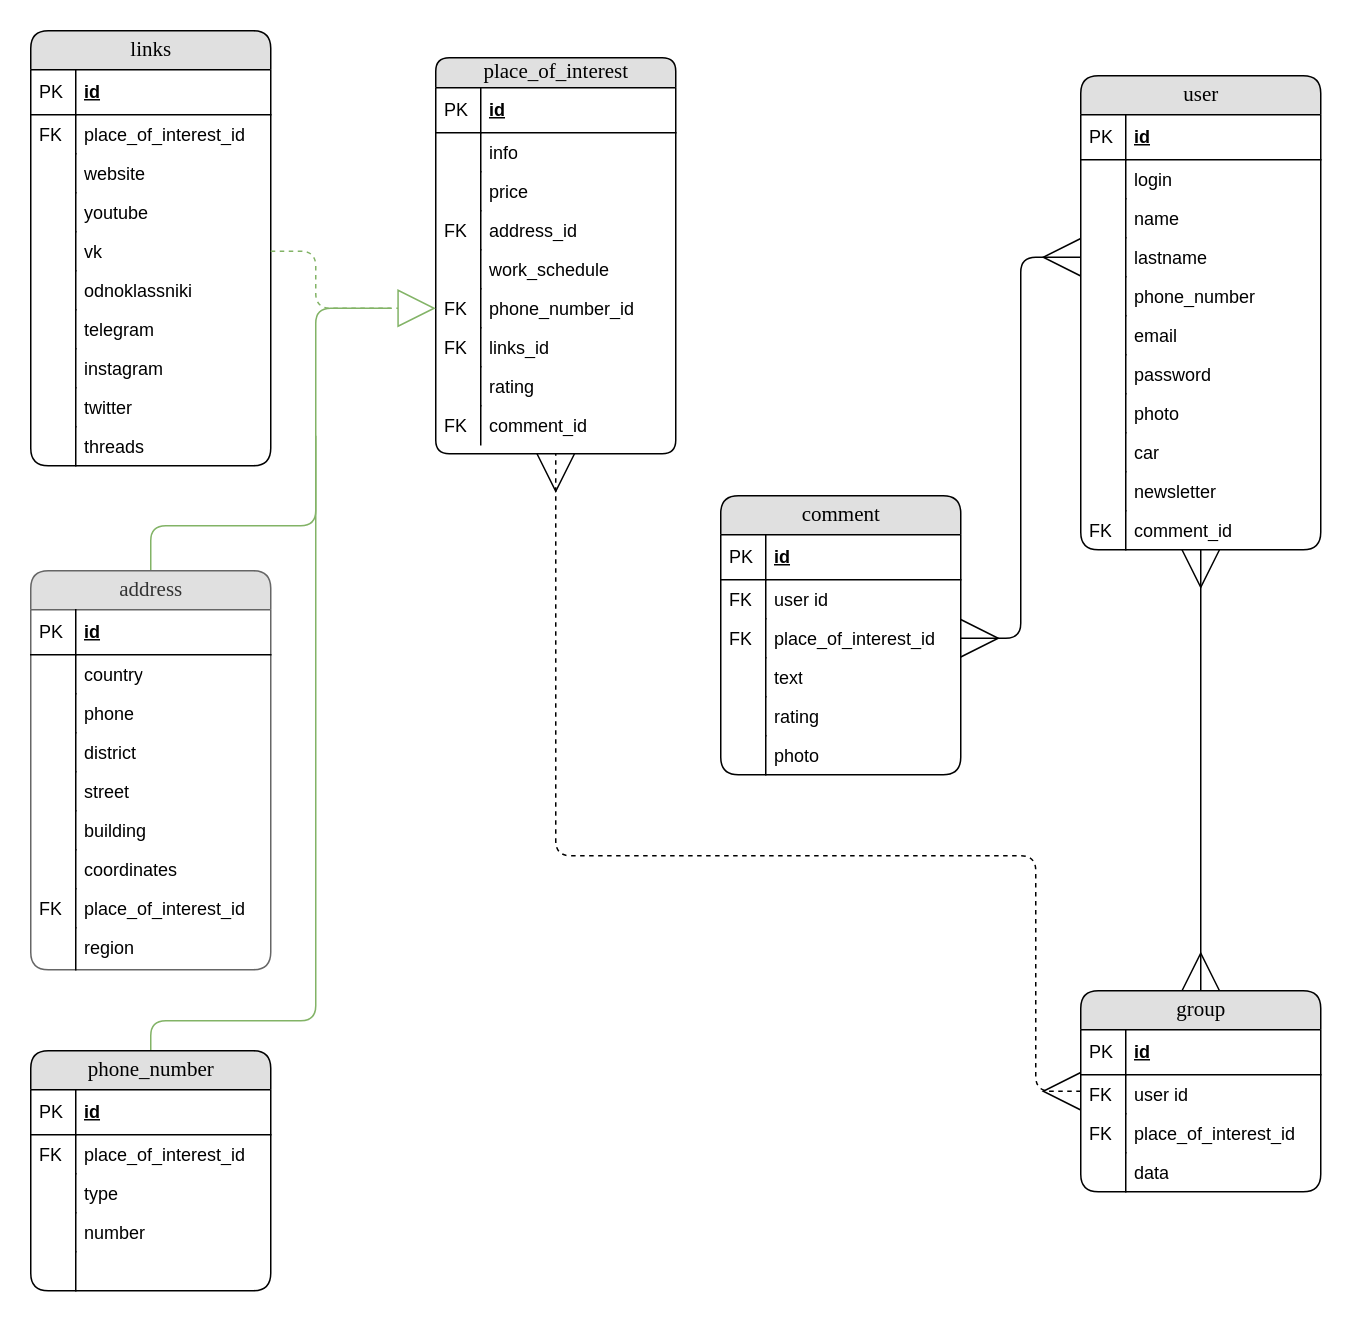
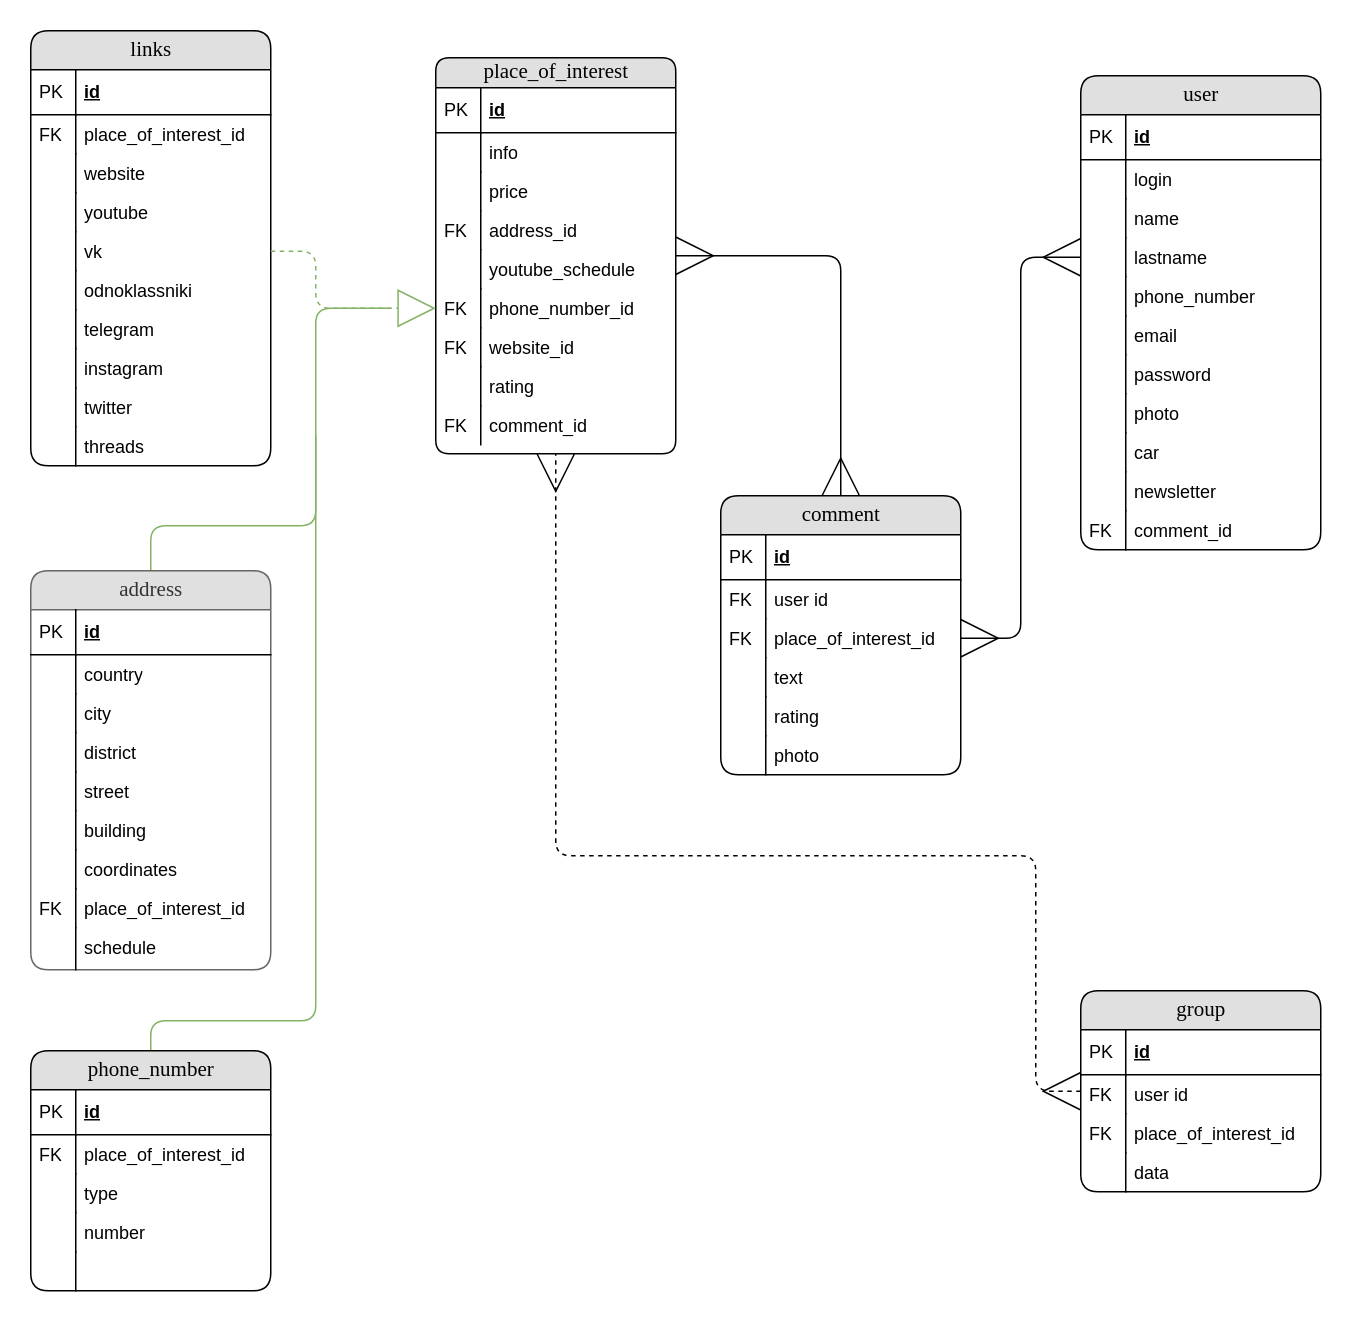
(553, 271) -> (568, 271)
none -> (841, 299)
(523, 349) -> (535, 349)
(110, 715) -> (103, 715)
(1201, 771) -> none
(113, 949) -> (123, 949)
